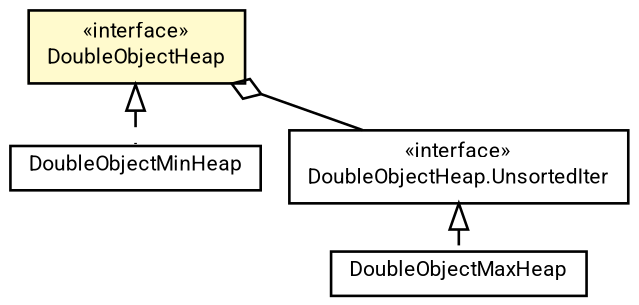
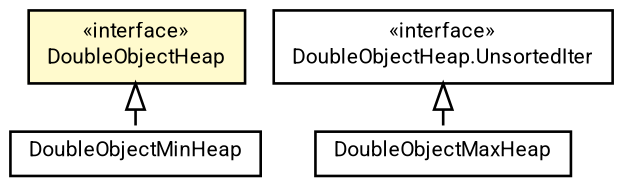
(312, 112) -> none
